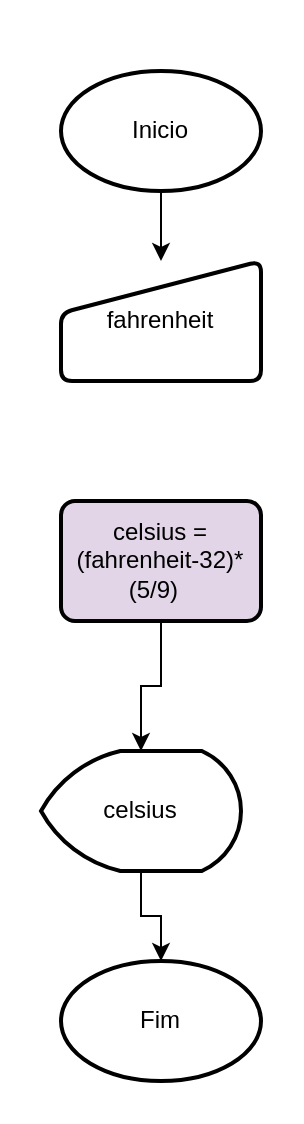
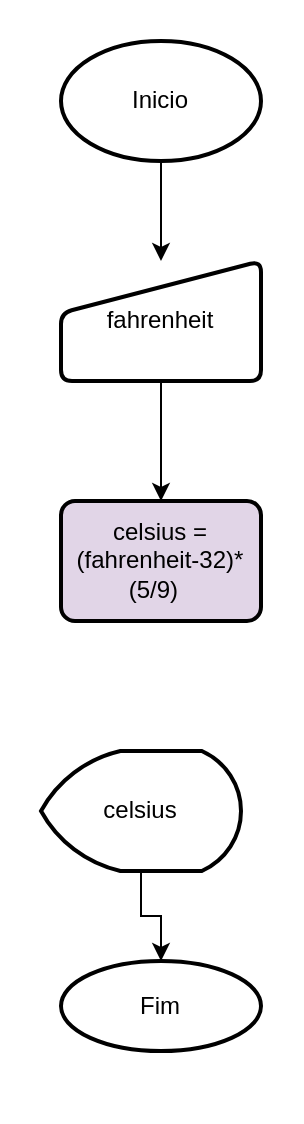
(161, 131) -> (161, 101)
none -> (161, 434)
(158, 686) -> none
(161, 1021) -> (161, 1006)
